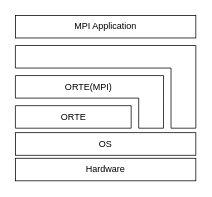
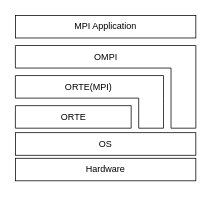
none -> (105, 57)
